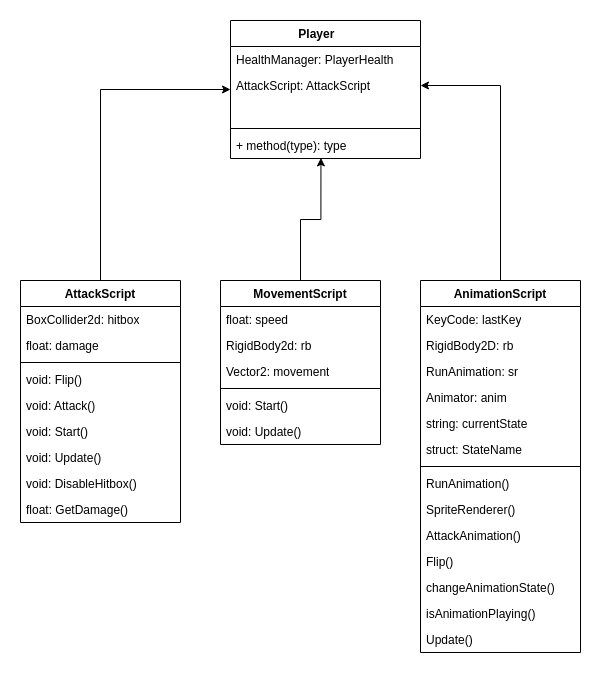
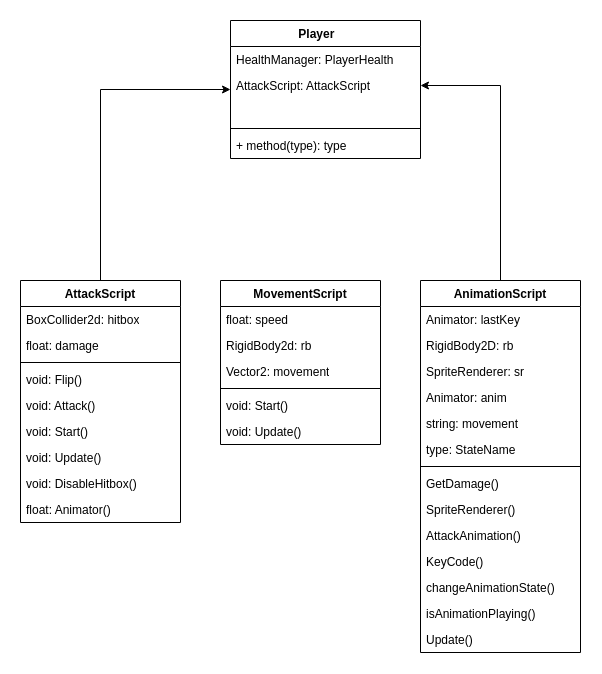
(308, 220) -> none
(476, 321) -> (477, 321)
(474, 373) -> (482, 373)
(489, 425) -> (476, 425)
(481, 451) -> (474, 451)
(470, 485) -> (463, 485)
(82, 511) -> (77, 511)
(444, 563) -> (457, 563)
